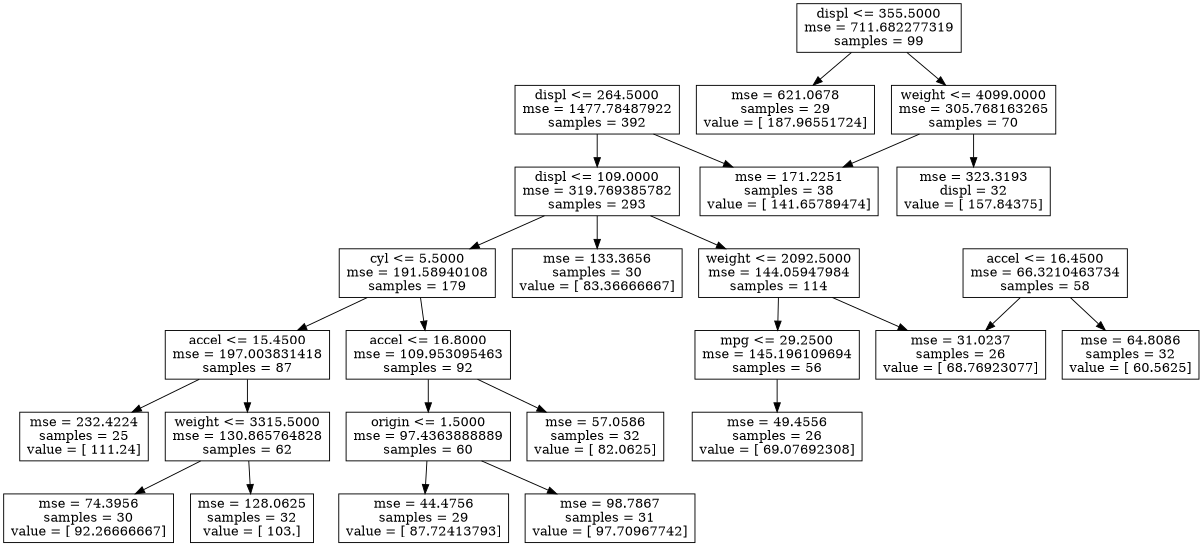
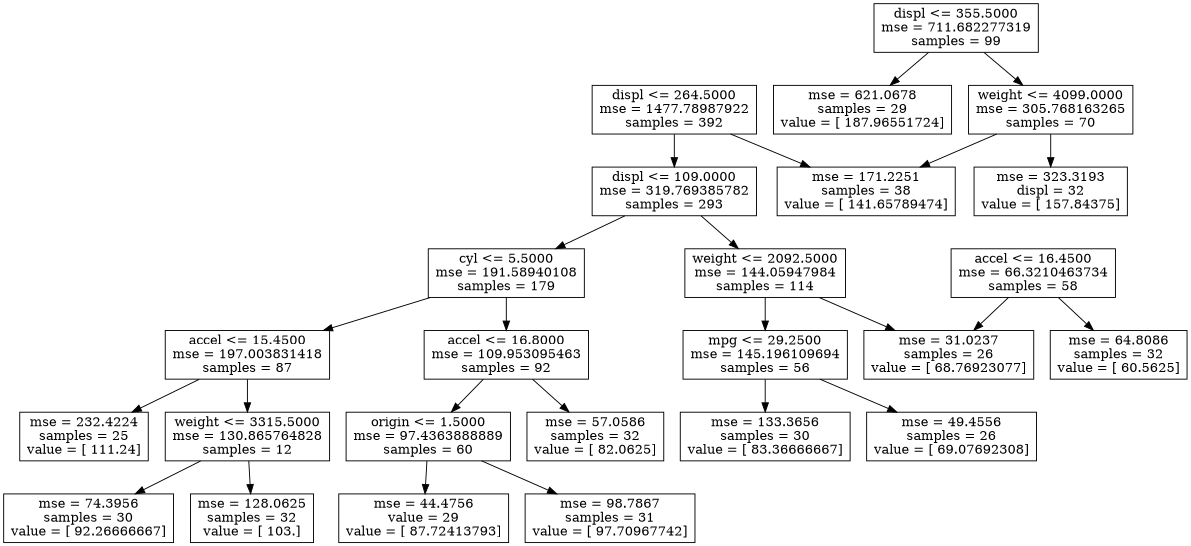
(597, 110) -> (674, 110)
(597, 228) -> (765, 391)
(247, 437) -> (247, 437)
(424, 518) -> (424, 518)
